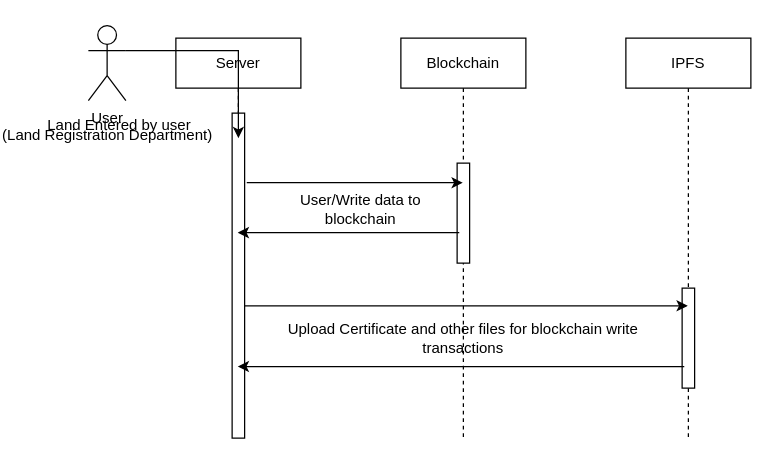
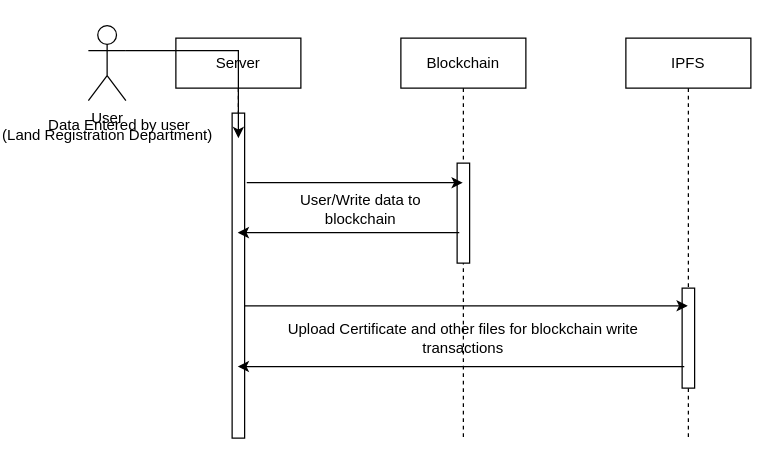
(119, 126) -> (119, 126)
